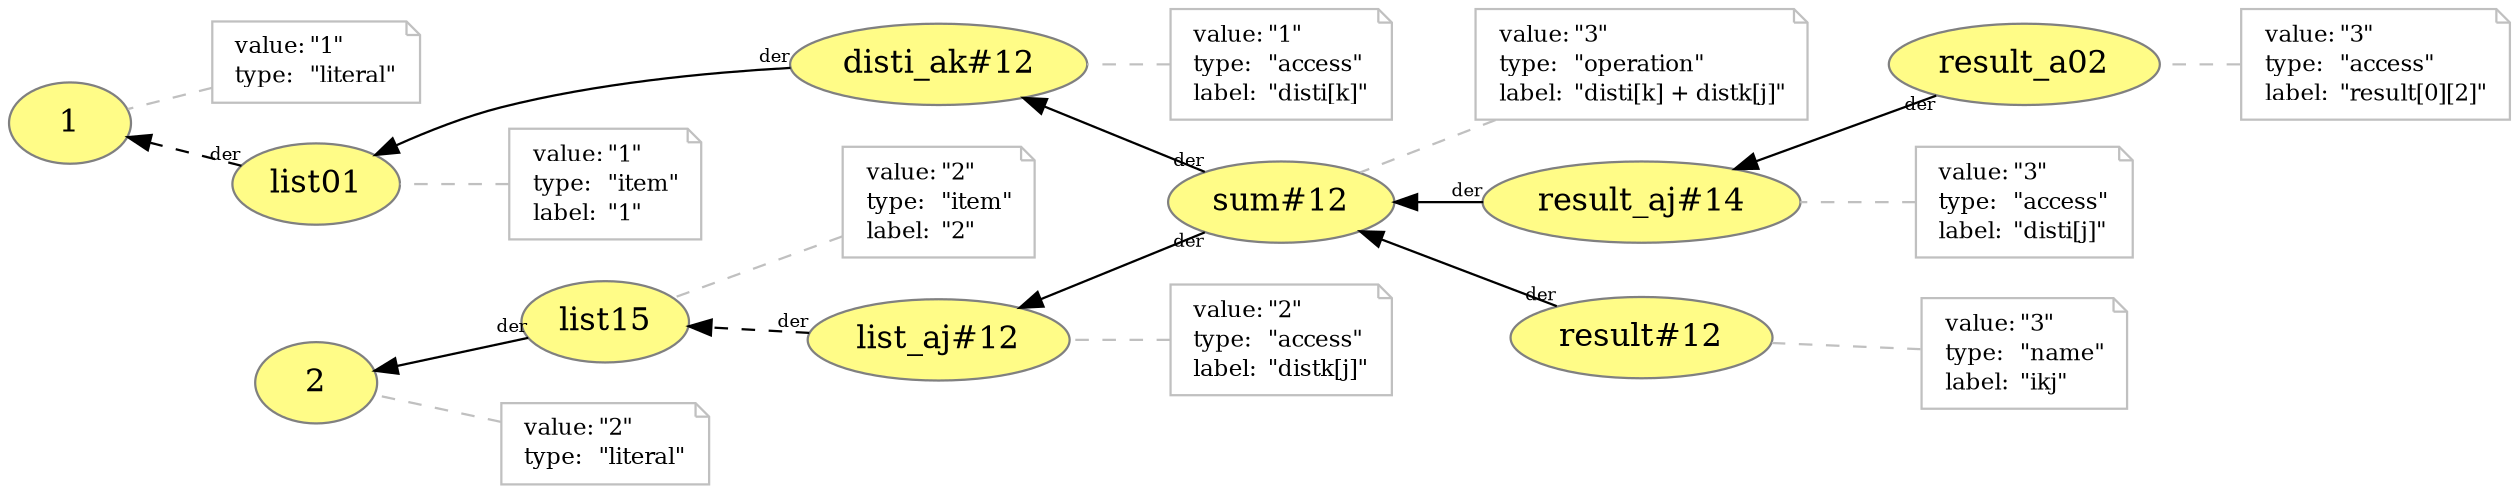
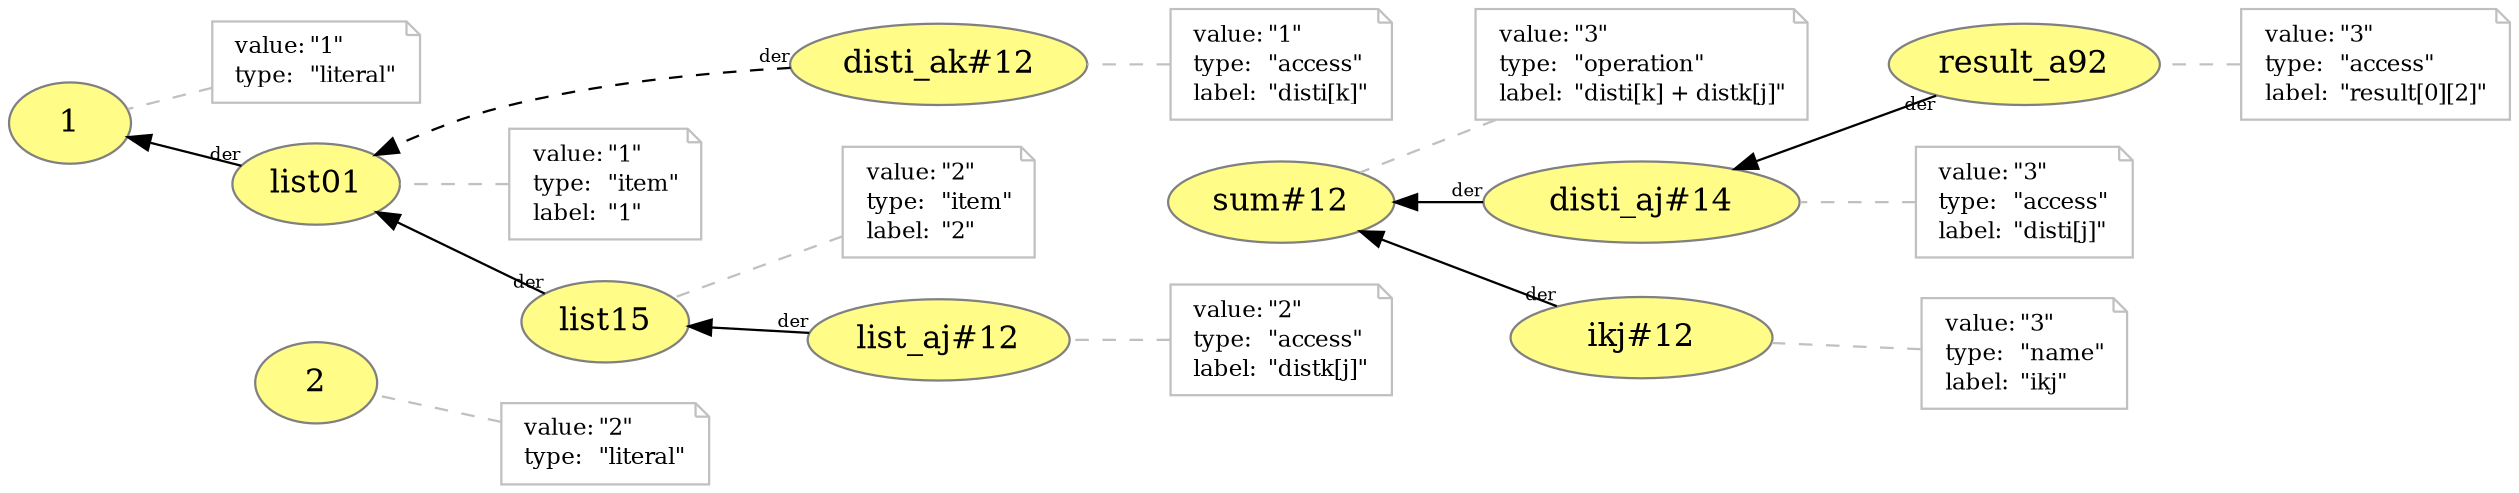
(2024, 64) -> (2024, 64)
(590, 89) -> (590, 89)
(1125, 139) -> none
(196, 154) -> (196, 154)
(1642, 202) -> (1642, 202)
(1123, 266) -> none
(760, 330) -> (760, 330)
(1642, 338) -> (1642, 338)
(463, 352) -> (471, 258)
